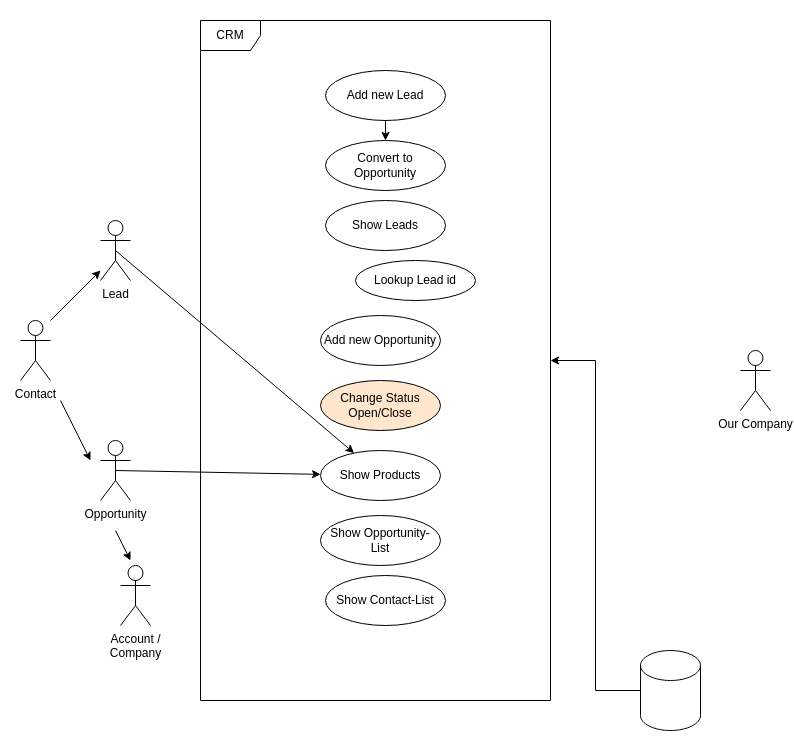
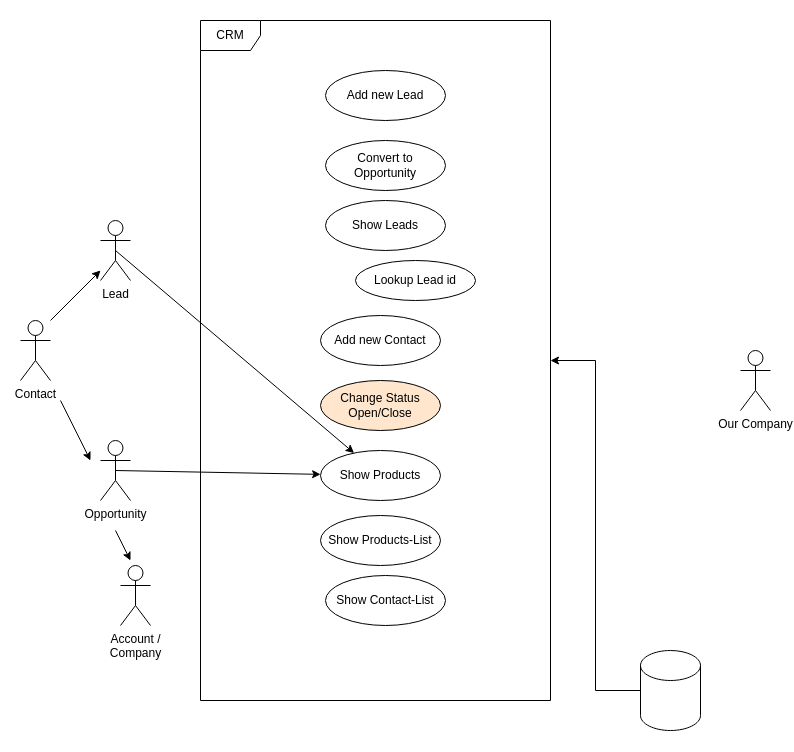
(386, 127) -> none
(381, 341) -> (381, 341)
(381, 541) -> (381, 541)
